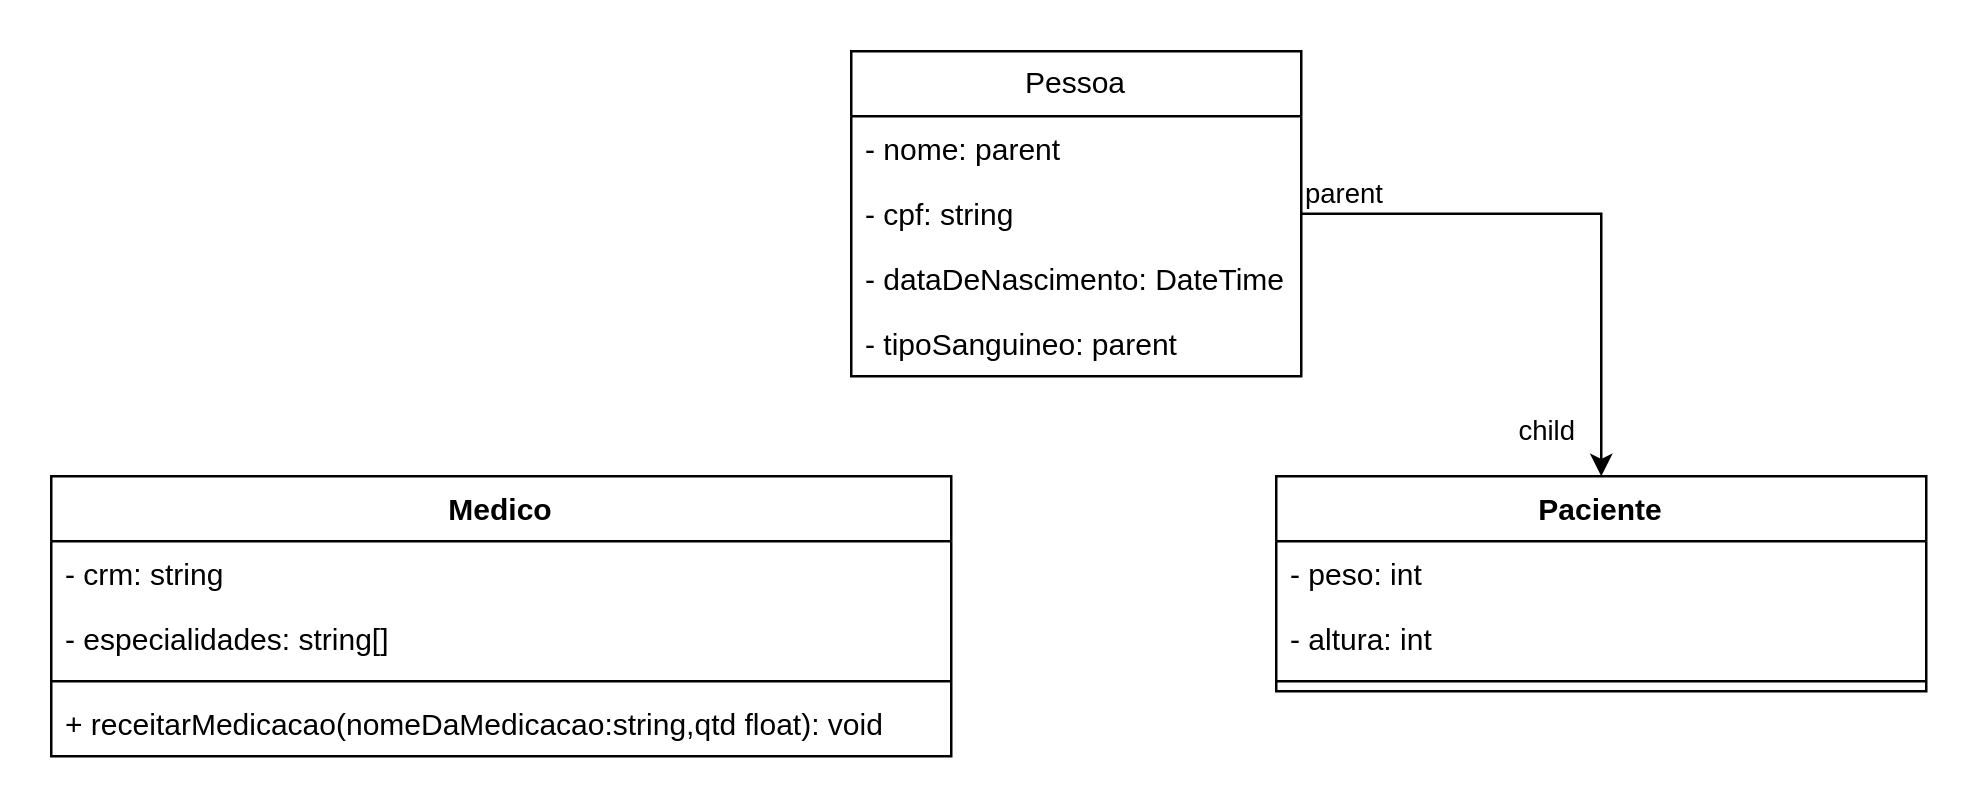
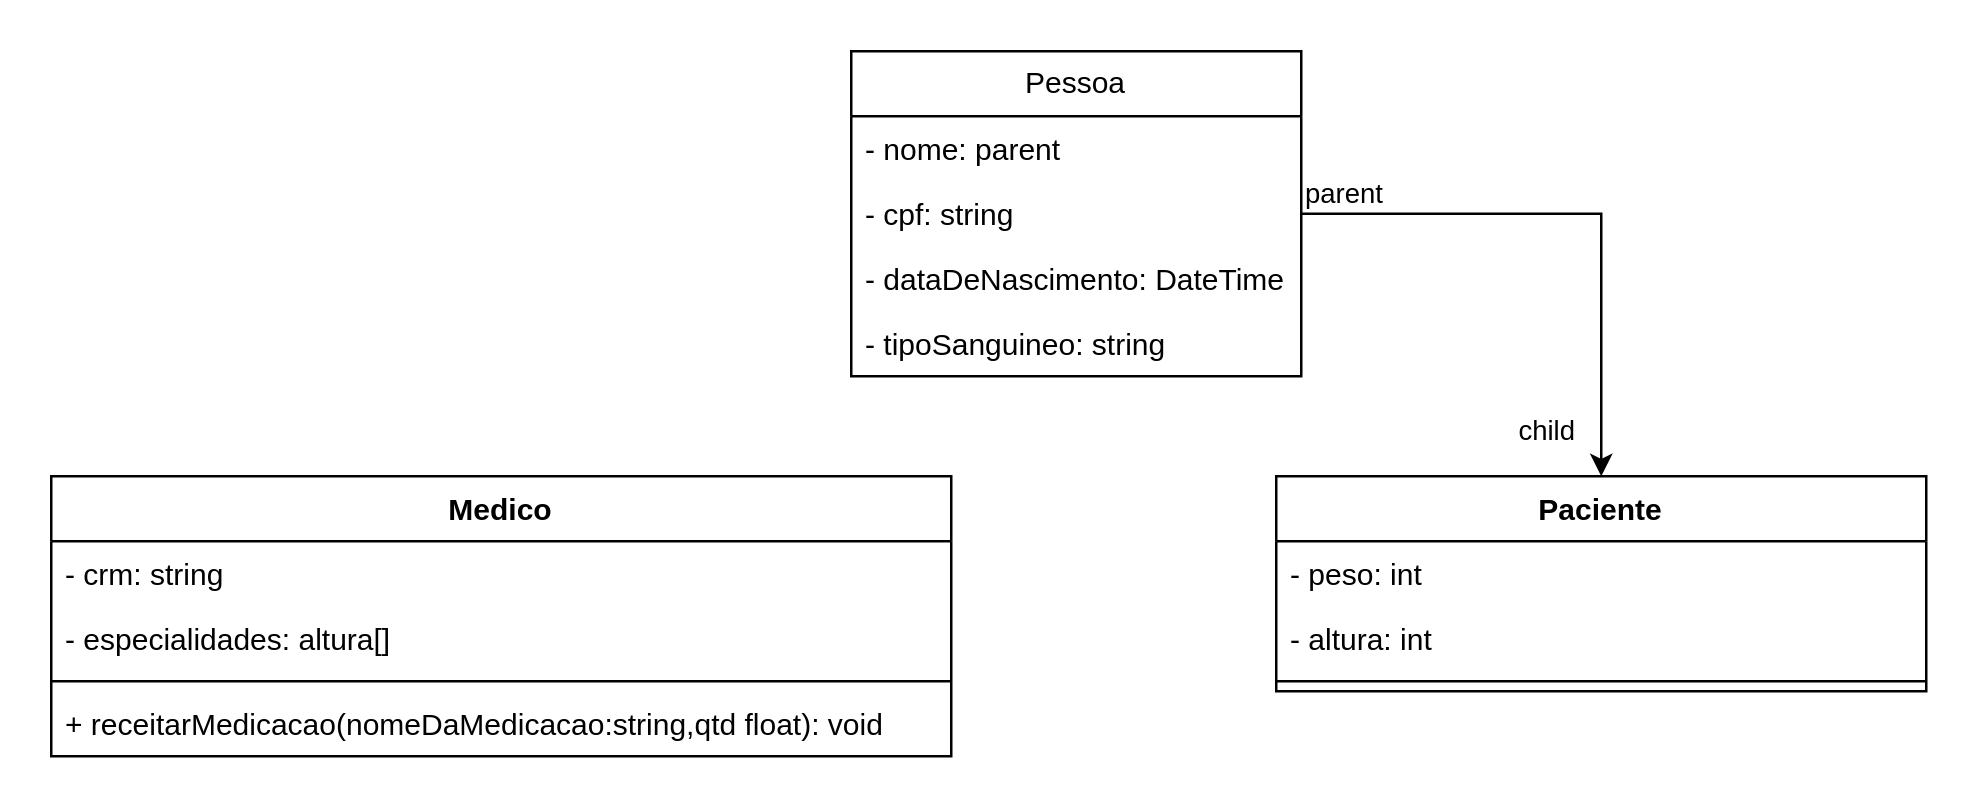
(1040, 347) -> (1036, 347)
(257, 642) -> (257, 642)
